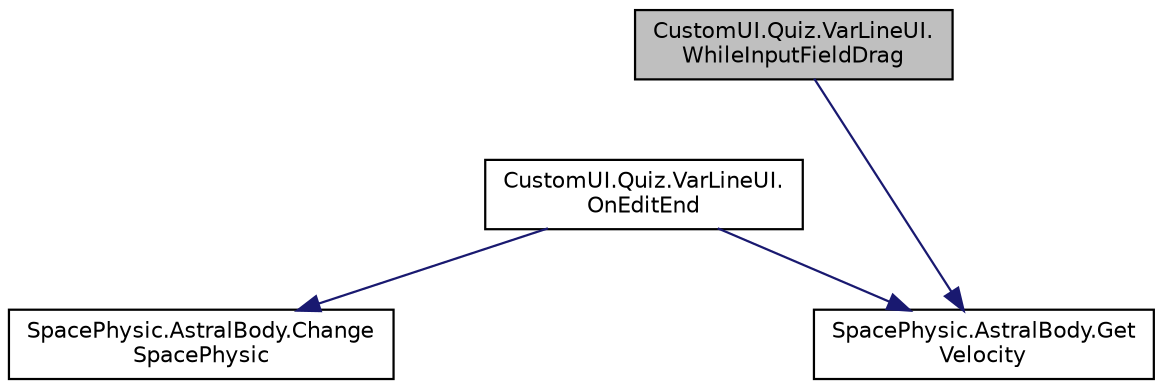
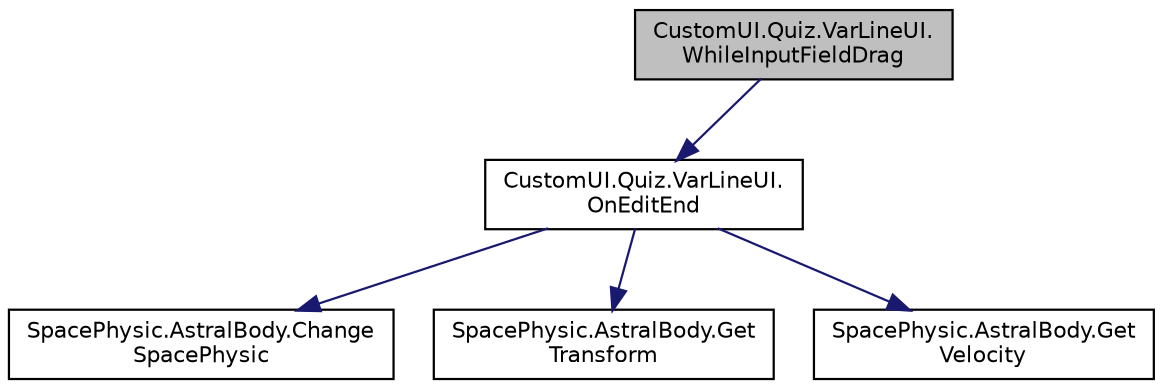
(883, 185) -> (727, 112)
none -> (604, 344)
